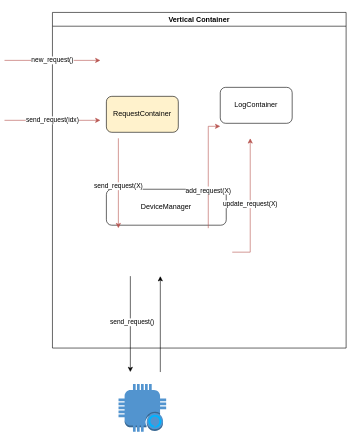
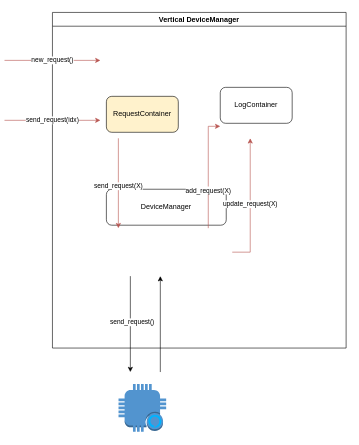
(200, 20) -> (200, 20)
